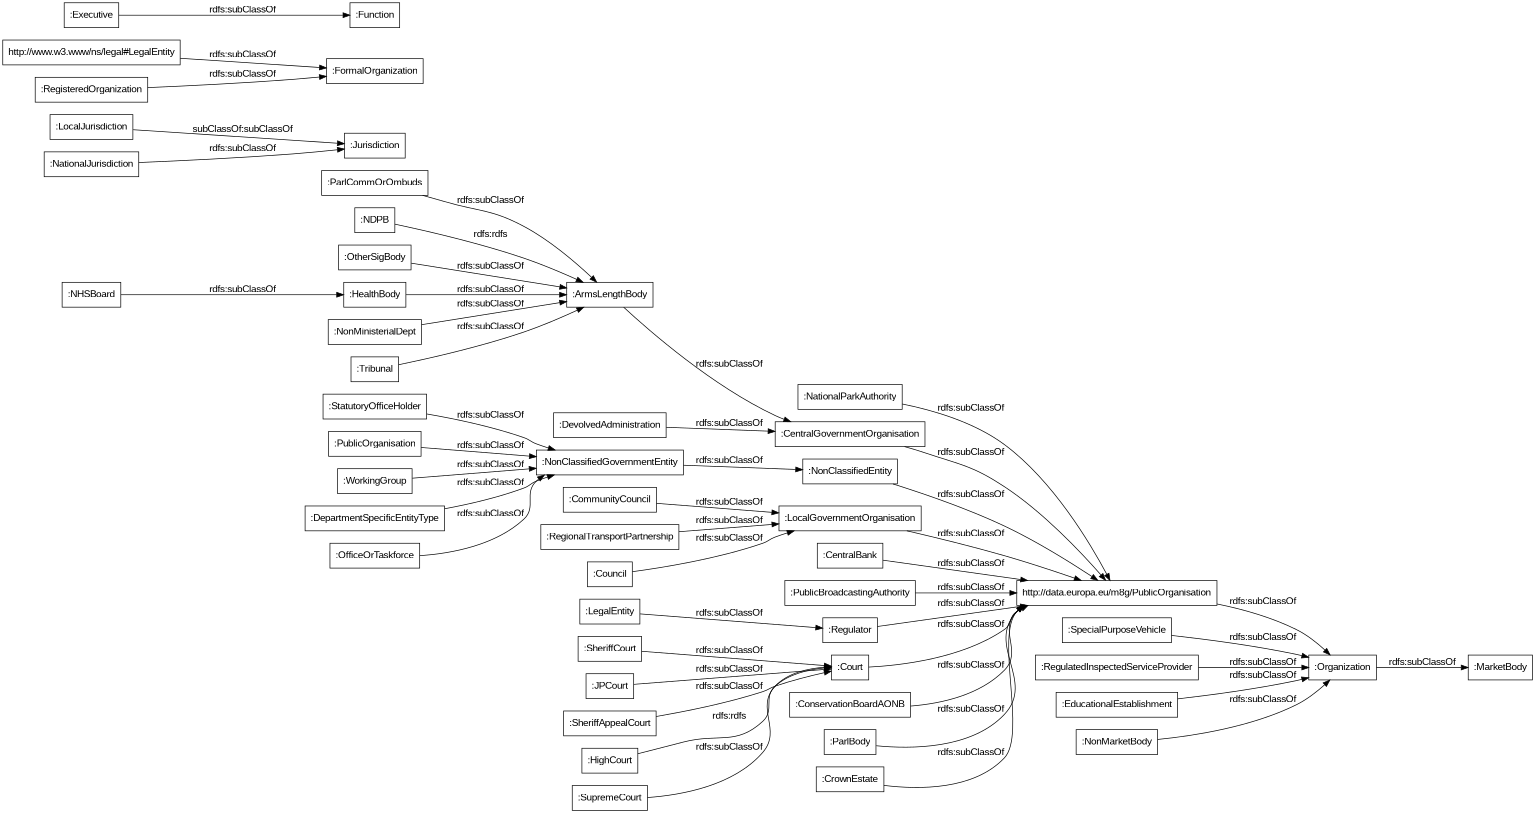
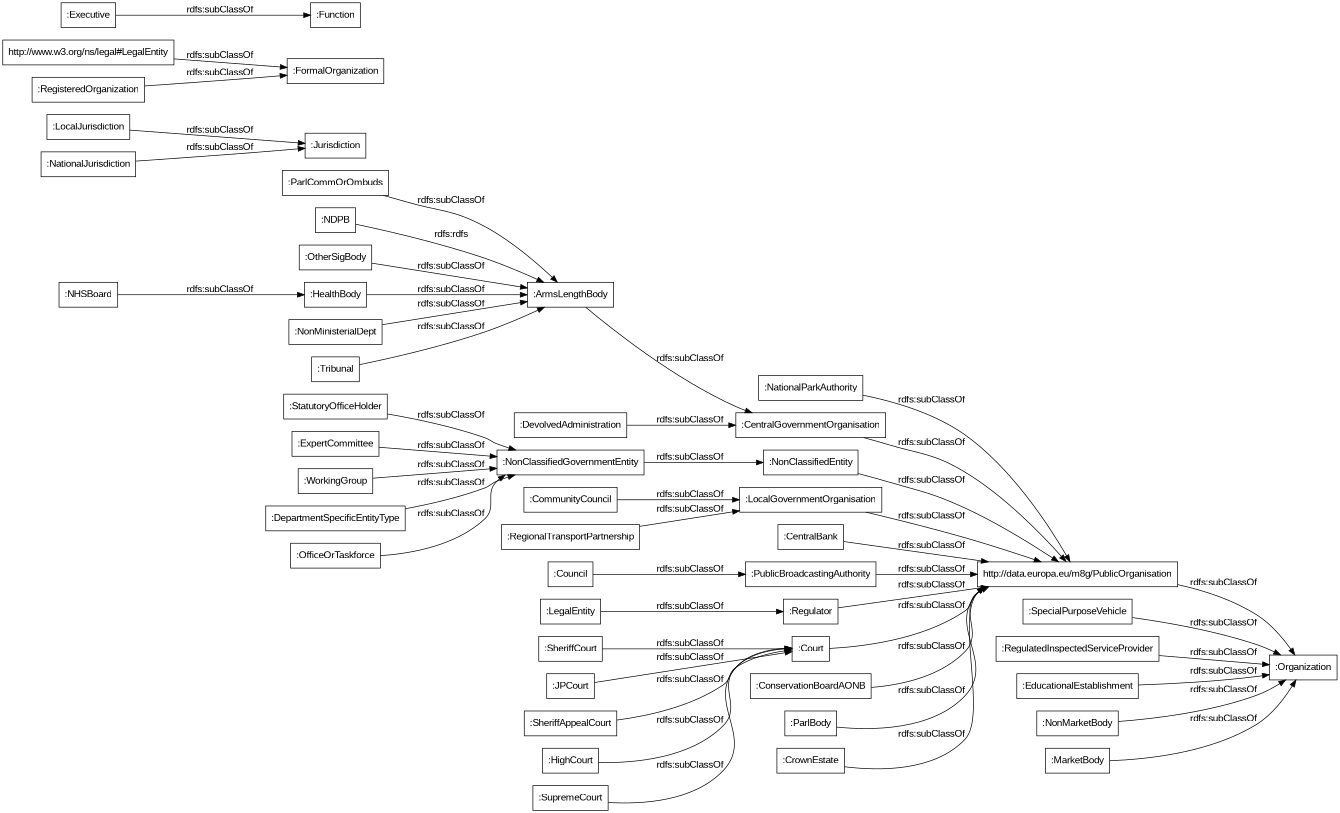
(91, 52) -> (88, 52)
(243, 129) -> (220, 130)
(375, 444) -> (335, 444)
(711, 558) -> (666, 574)
(1419, 667) -> (1211, 745)
(729, 716) -> (690, 720)
